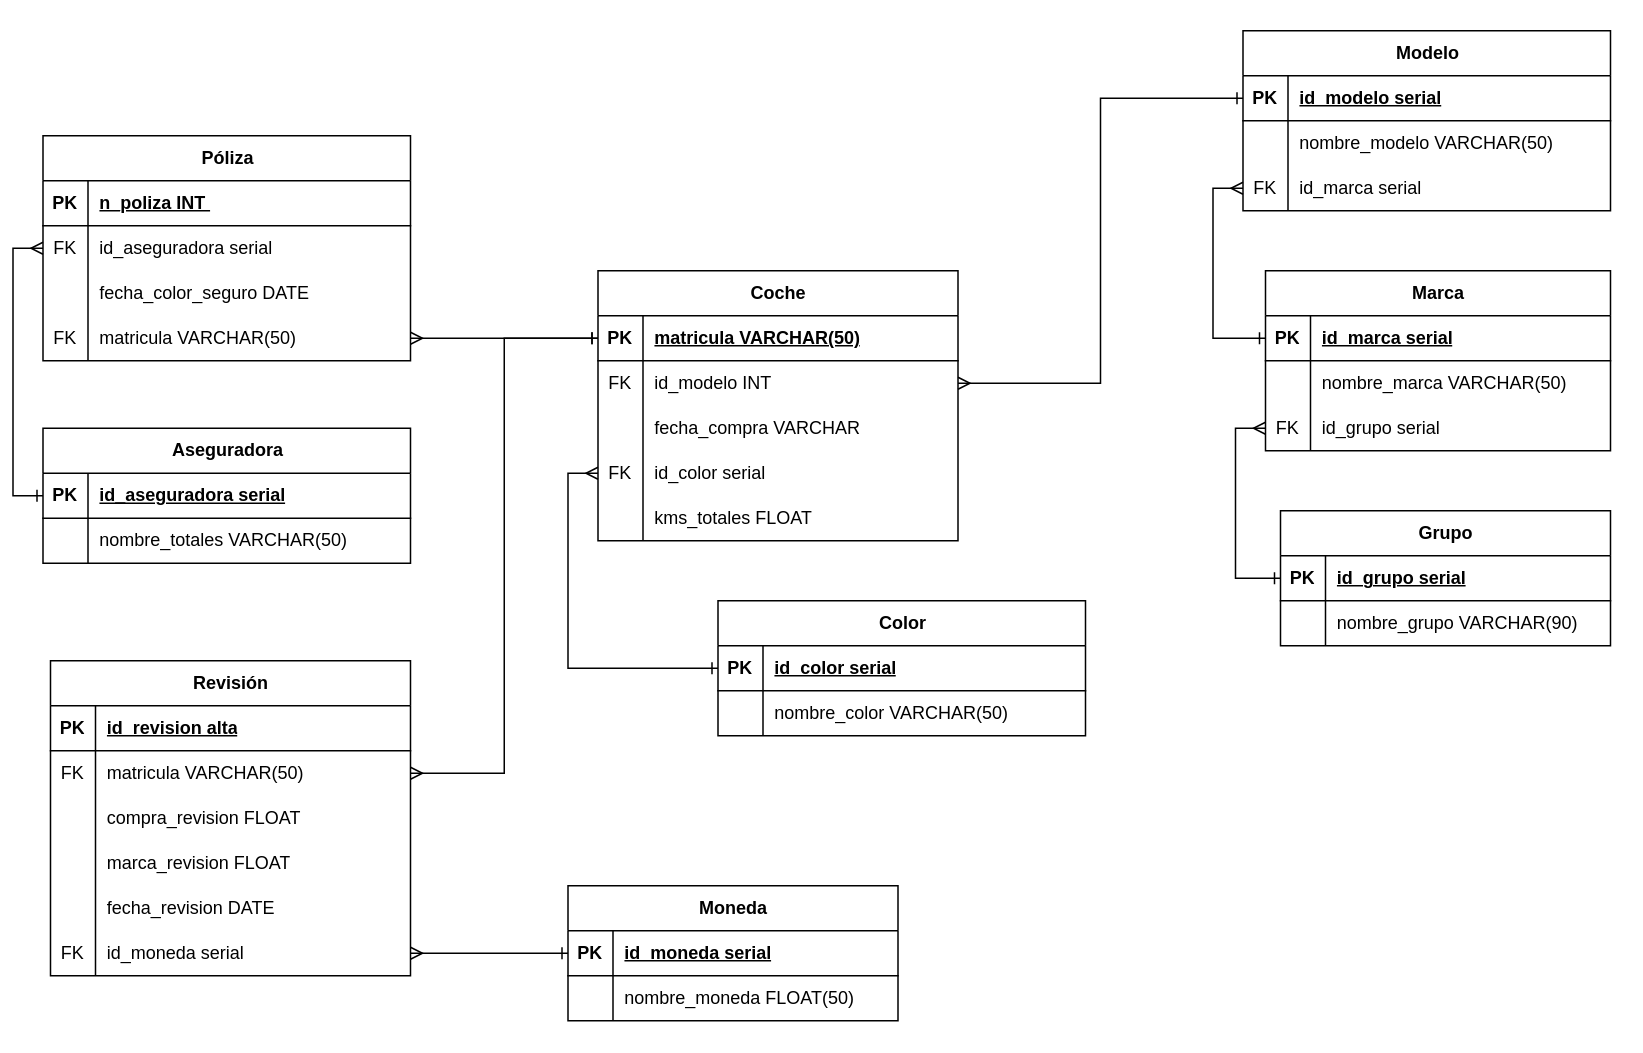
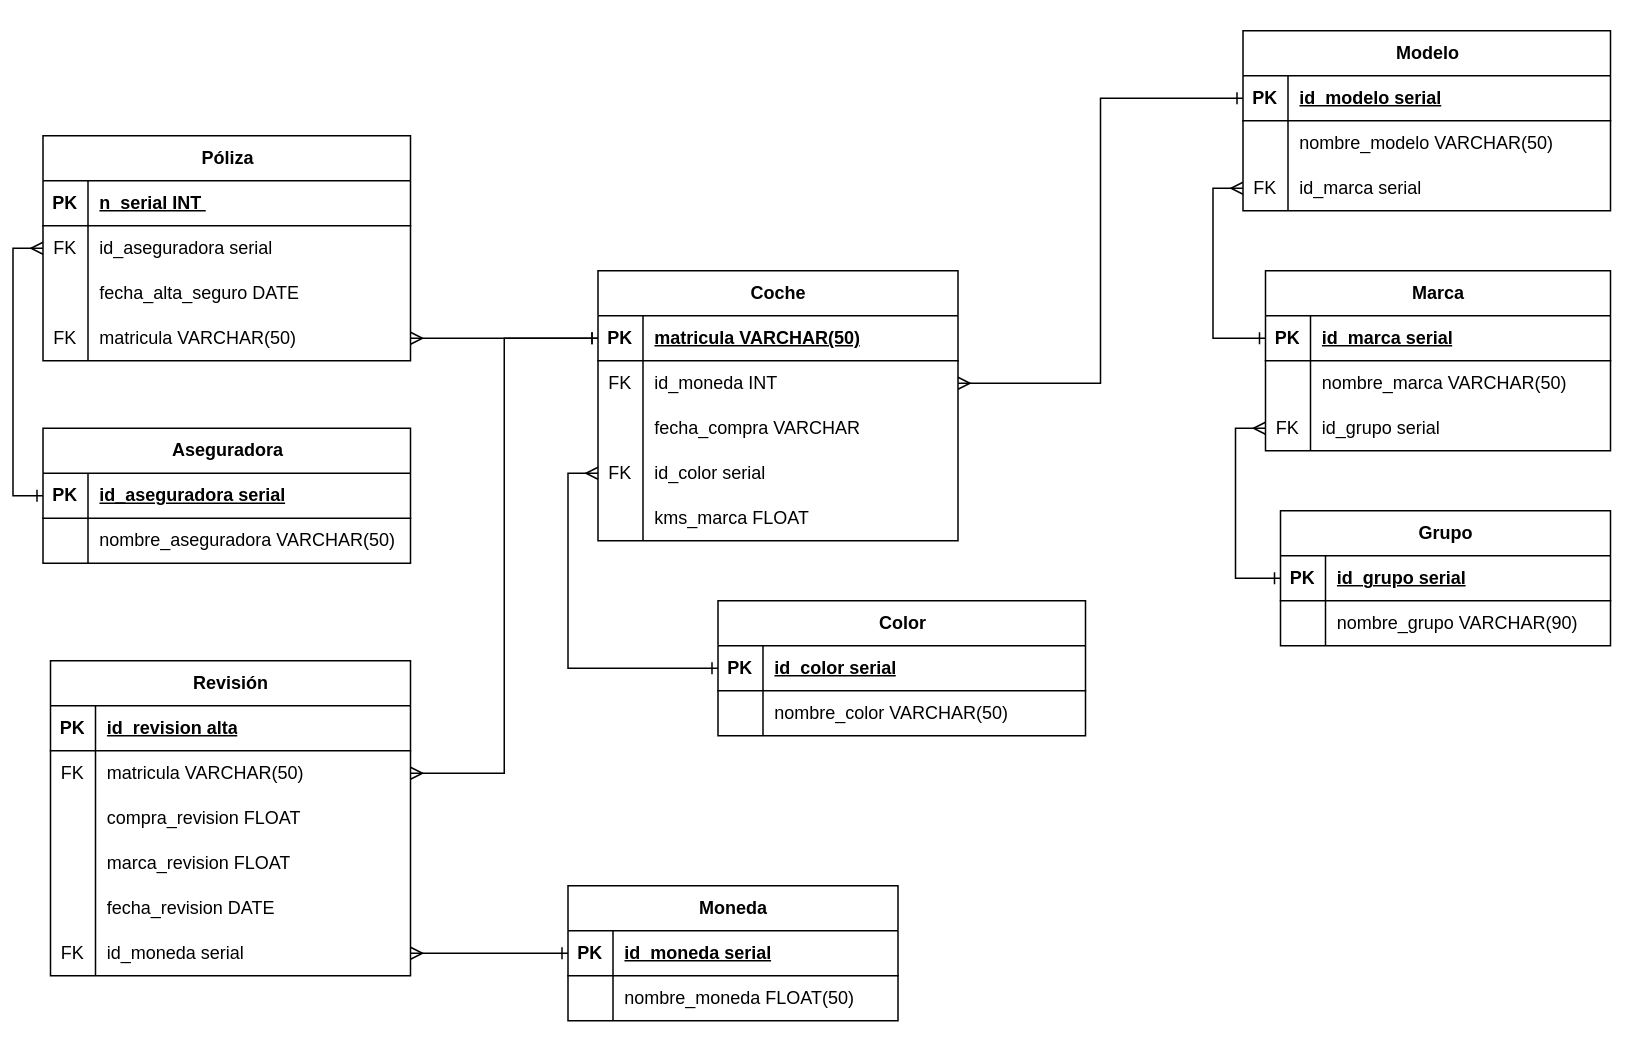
(156, 203) -> (156, 203)
(211, 293) -> (206, 293)
(713, 383) -> (716, 383)
(736, 518) -> (728, 518)
(226, 541) -> (249, 541)
